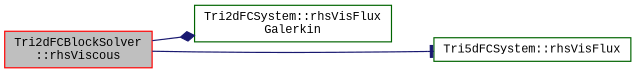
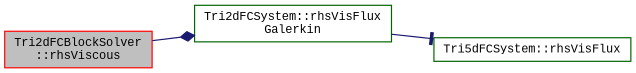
(290, 52) -> (410, 36)
